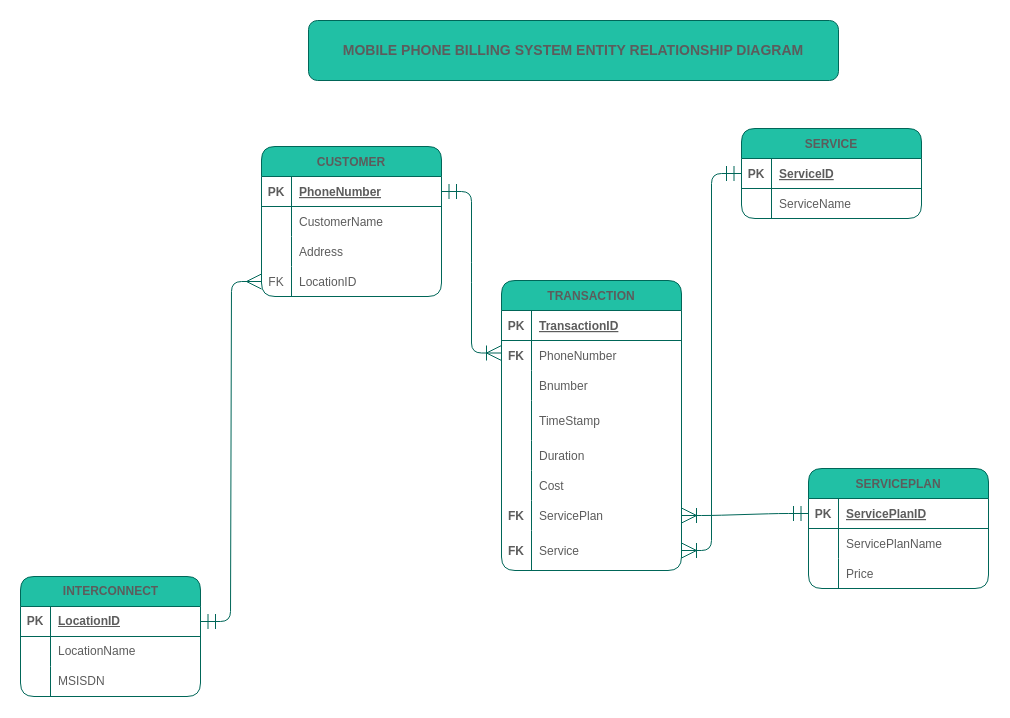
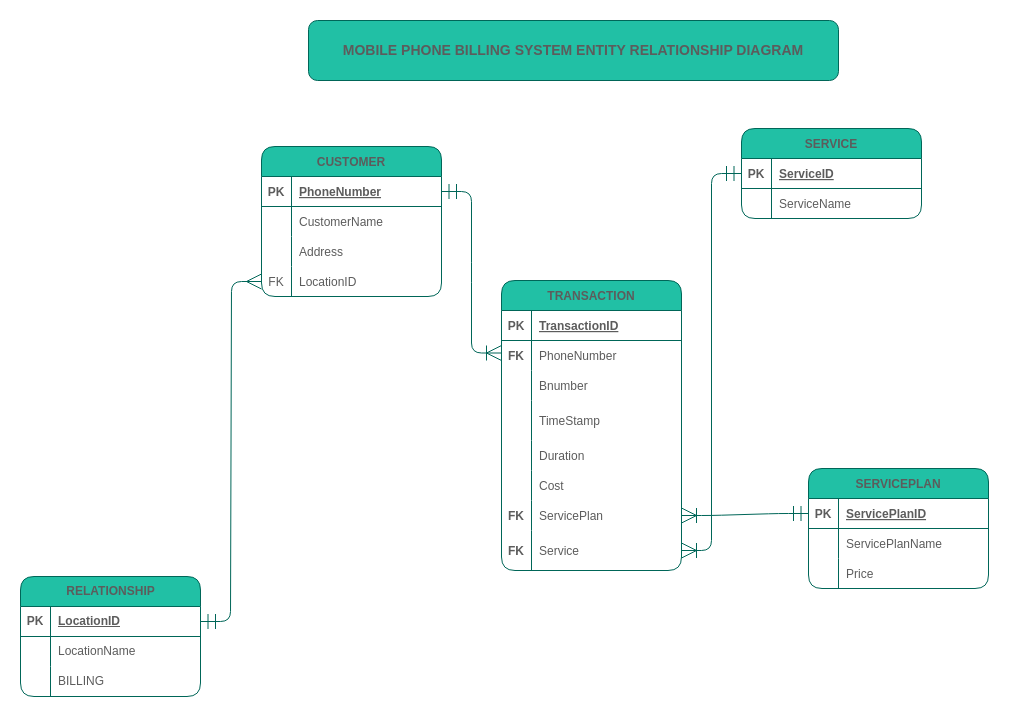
(111, 592) -> (111, 592)
(79, 682) -> (82, 682)
